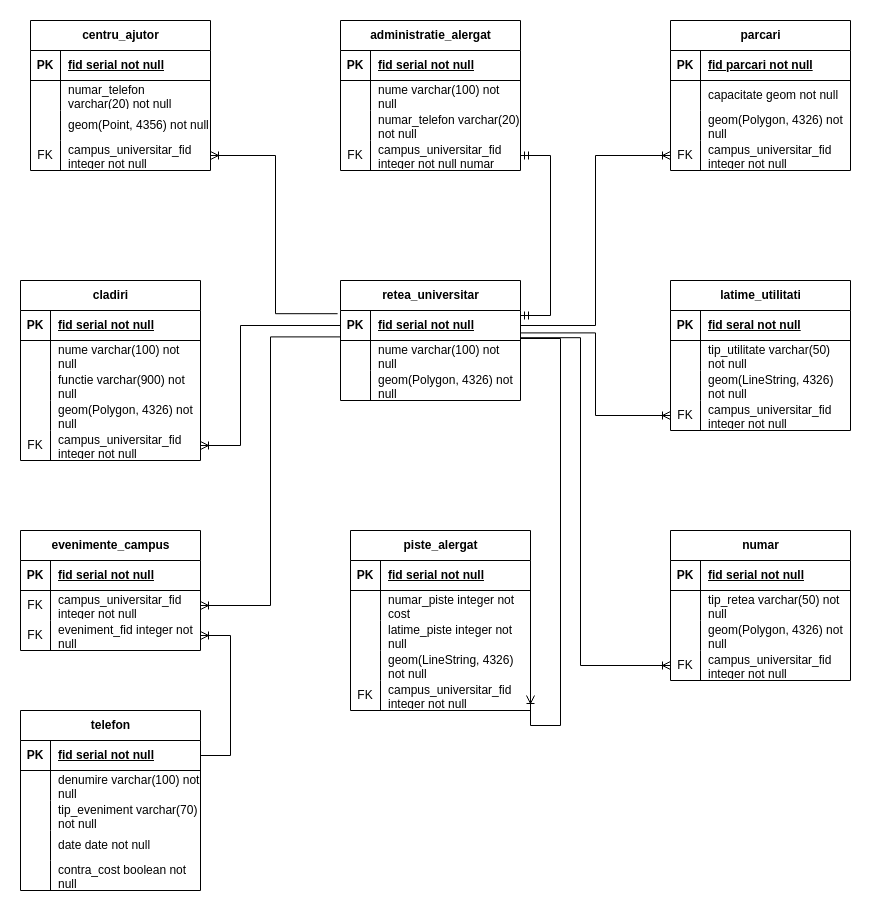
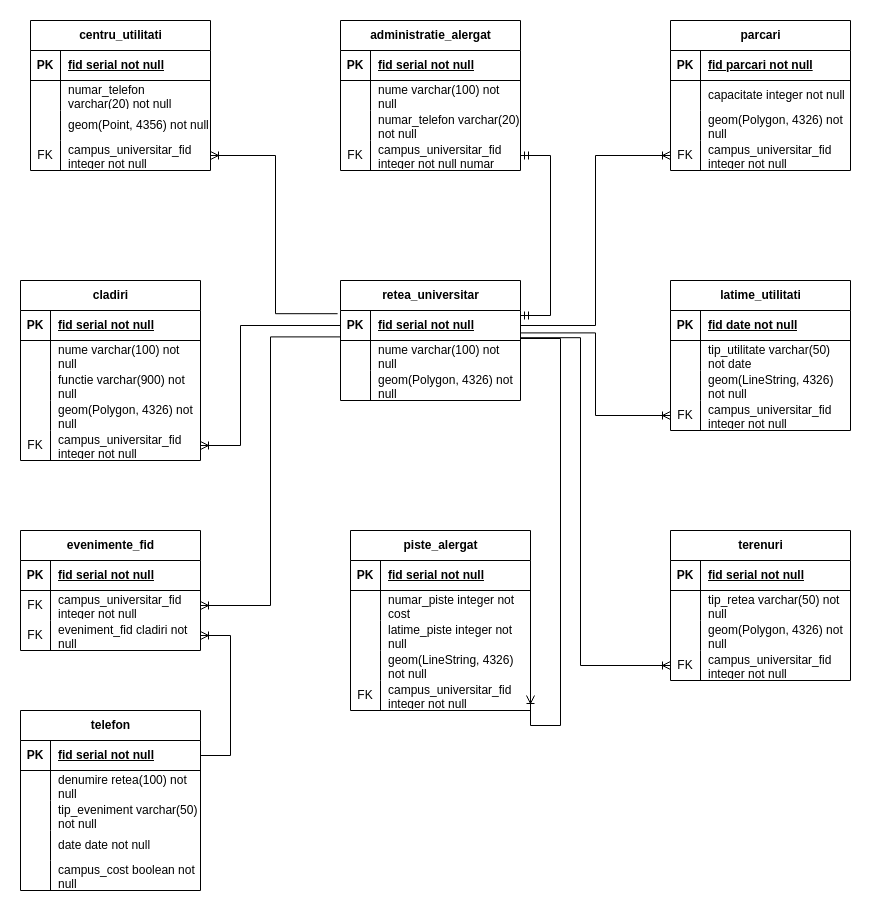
(121, 36) -> (121, 36)
(780, 96) -> (780, 96)
(758, 326) -> (756, 326)
(780, 356) -> (780, 356)
(111, 546) -> (111, 546)
(761, 546) -> (761, 546)
(130, 636) -> (130, 636)
(130, 786) -> (130, 786)
(130, 816) -> (130, 816)
(130, 876) -> (130, 876)
